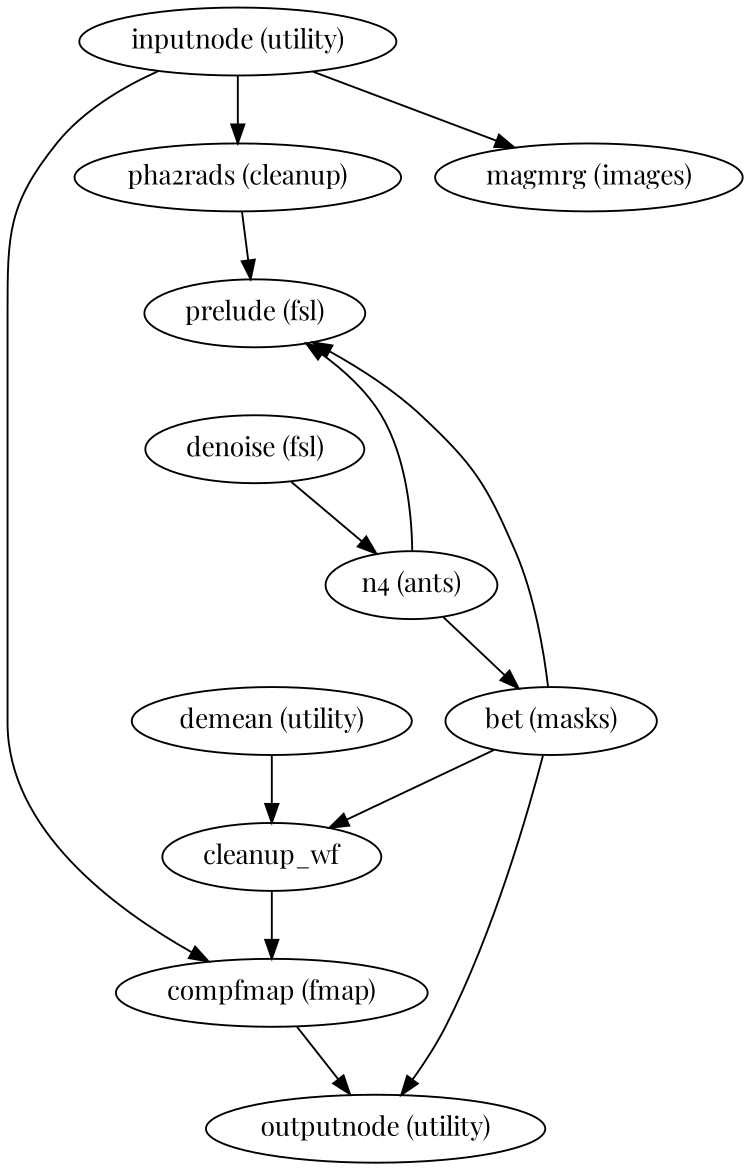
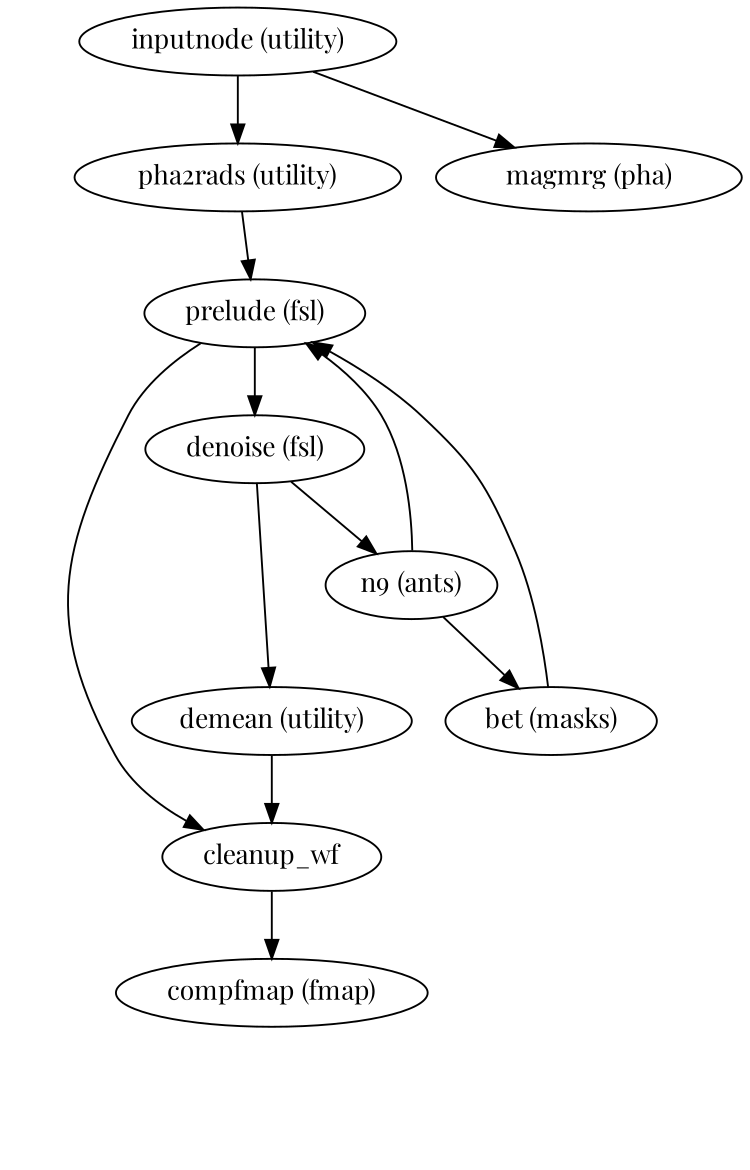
(238, 177) -> (238, 177)
(589, 177) -> (589, 177)
none -> (255, 372)
(8, 518) -> none
none -> (263, 575)
(411, 585) -> (411, 585)
(420, 785) -> (69, 581)
(376, 1129) -> none
